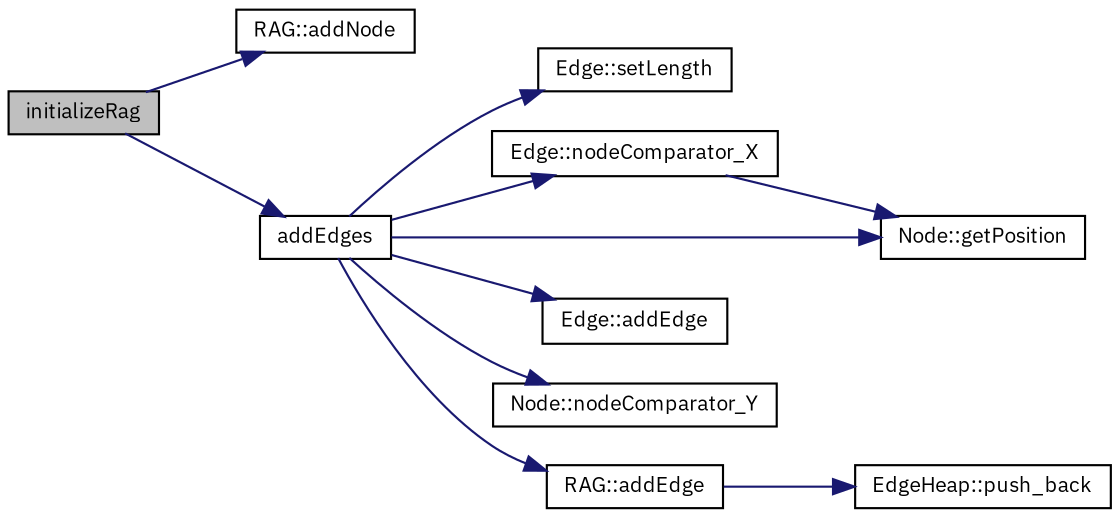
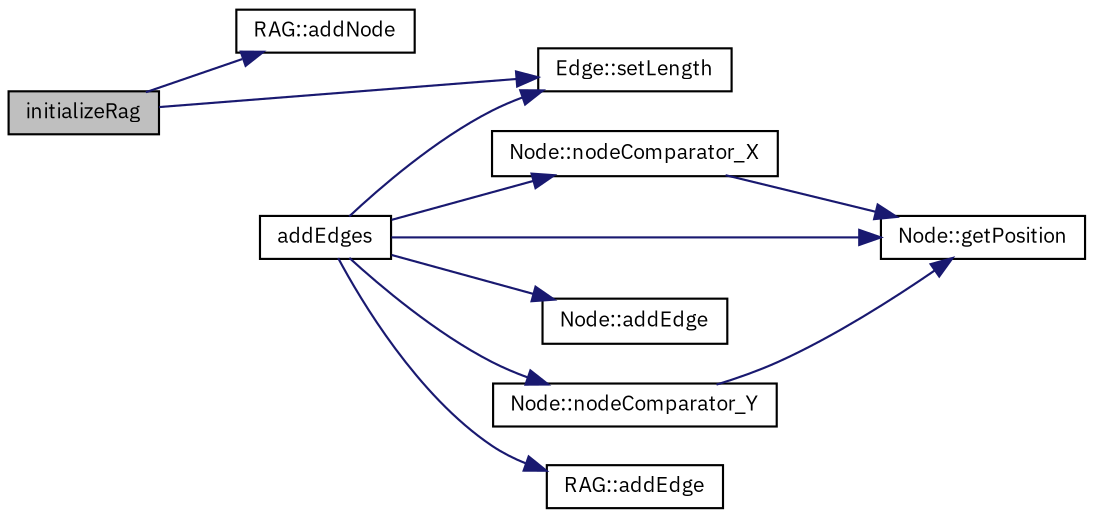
(635, 154) -> (635, 154)
(195, 170) -> (338, 93)
(635, 321) -> (635, 321)
none -> (830, 336)
(983, 487) -> none
